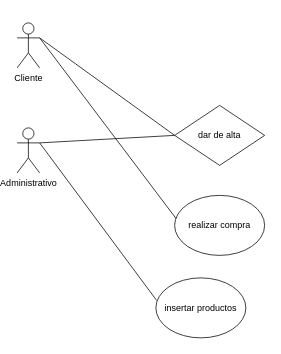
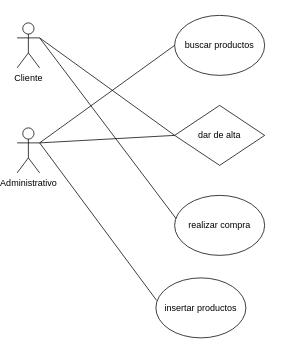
none -> (219, 45)
none -> (109, 93)
